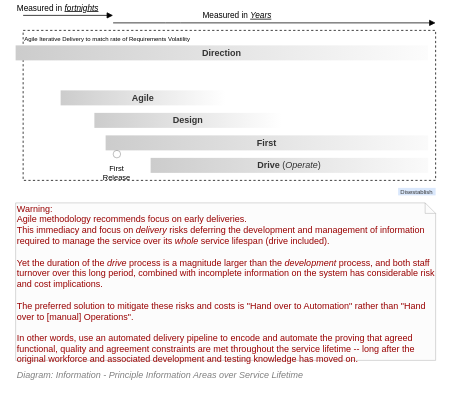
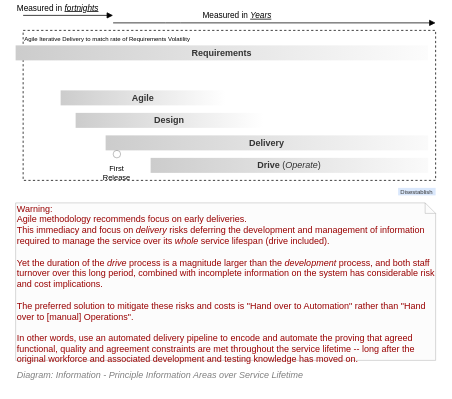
(222, 53) -> (222, 53)
(188, 120) -> (169, 120)
(267, 143) -> (267, 143)
